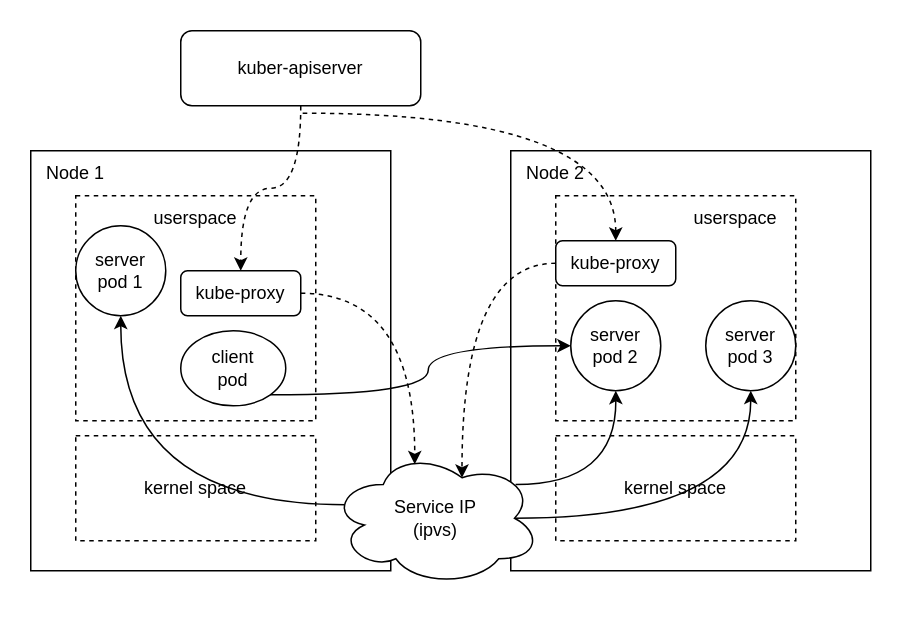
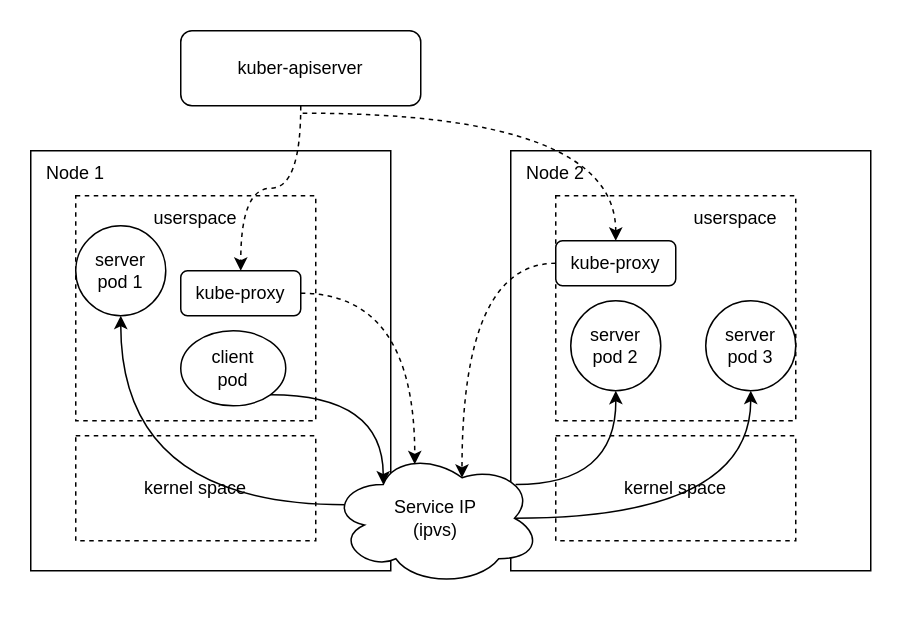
(426, 376) -> (353, 414)
